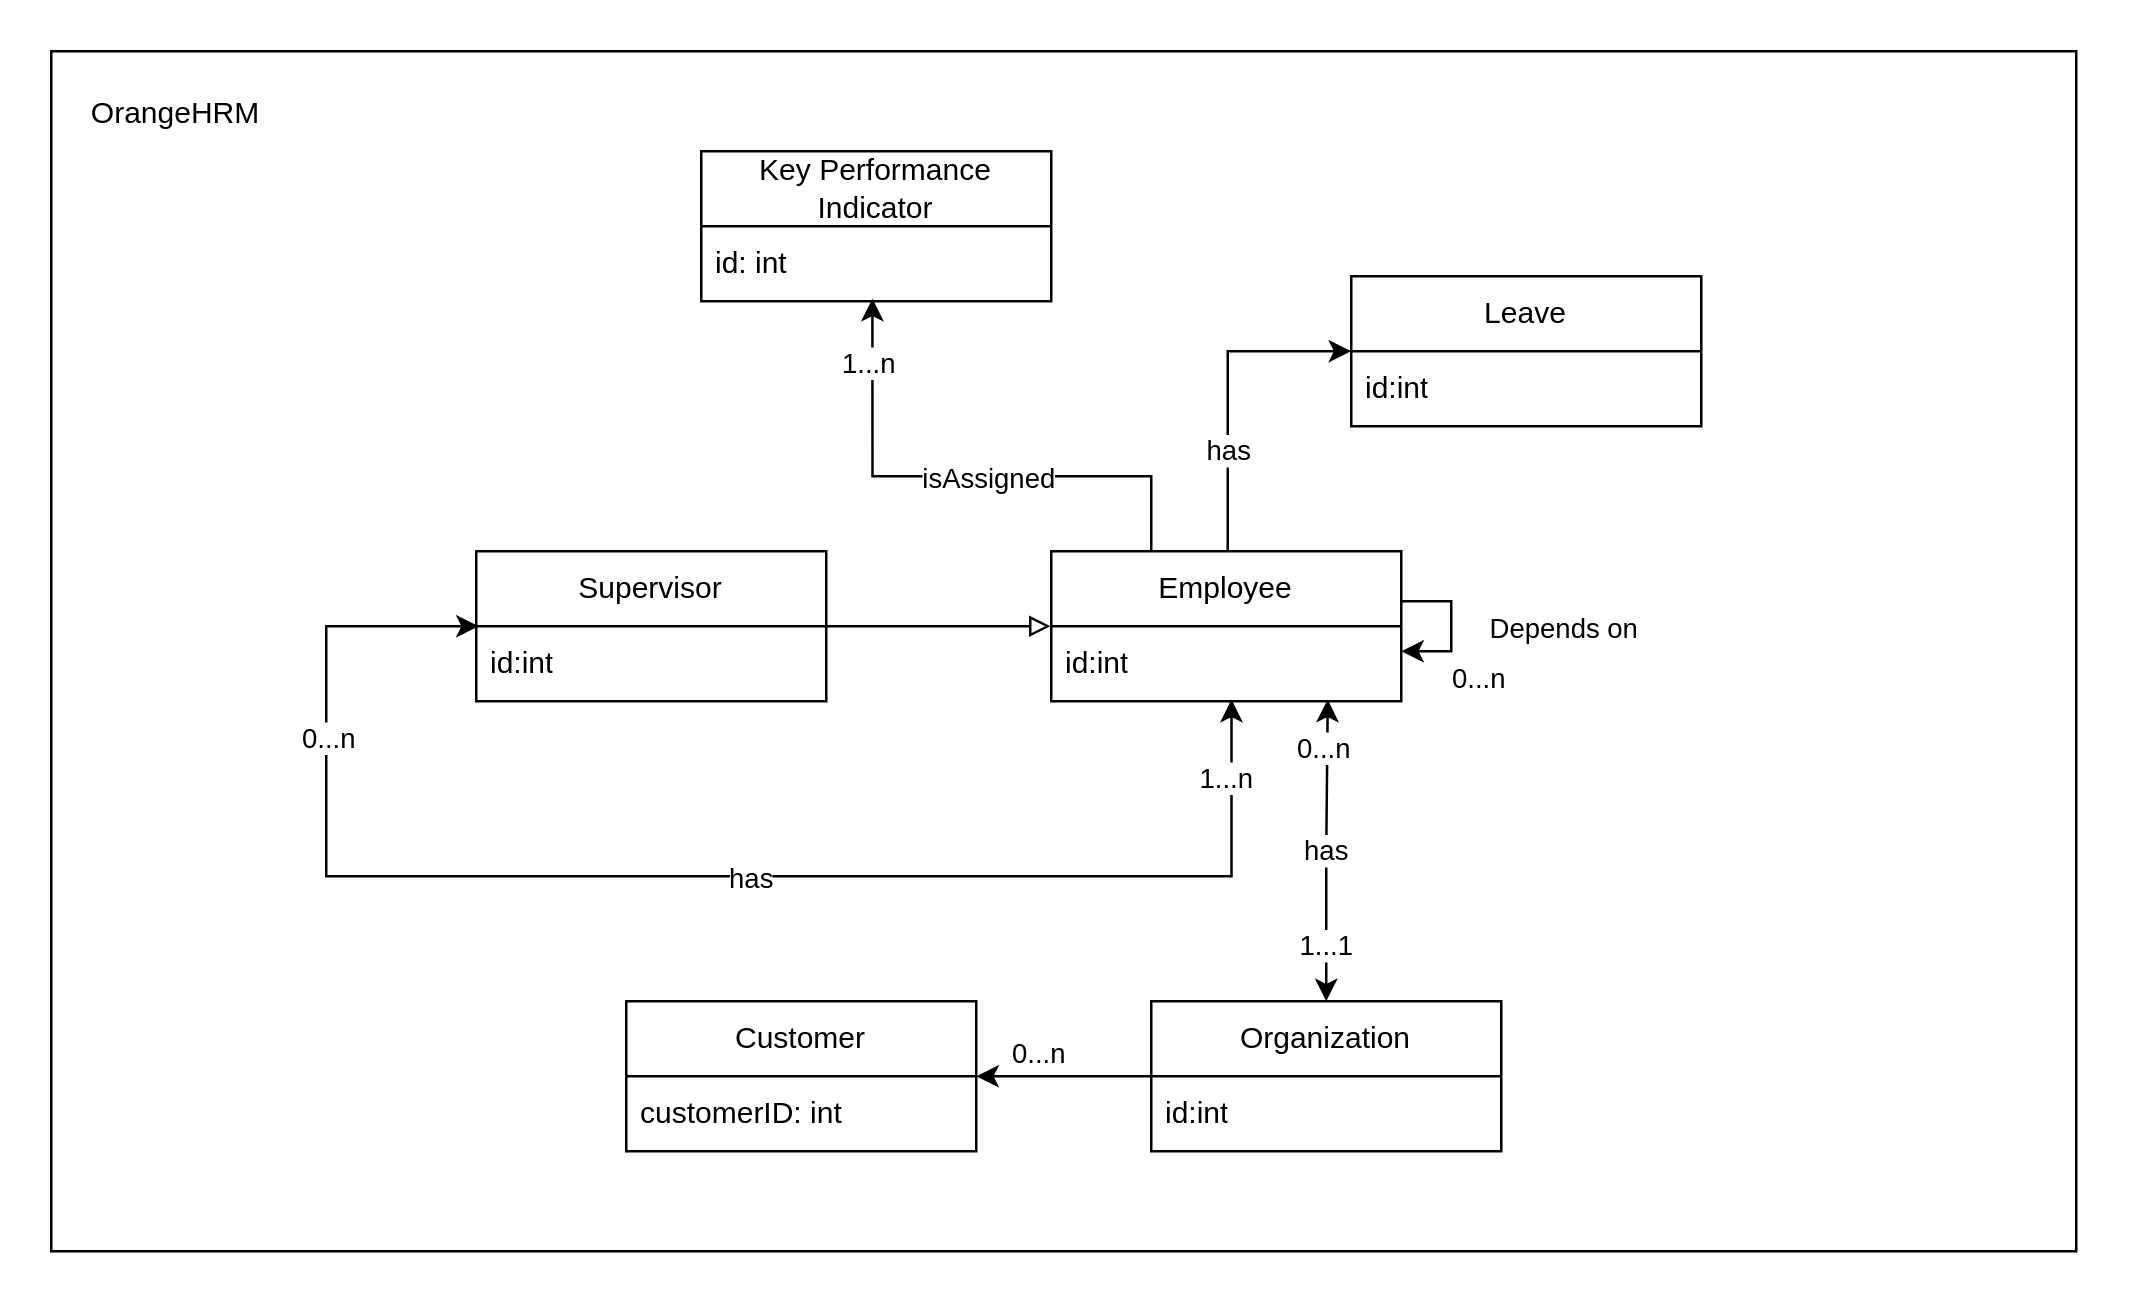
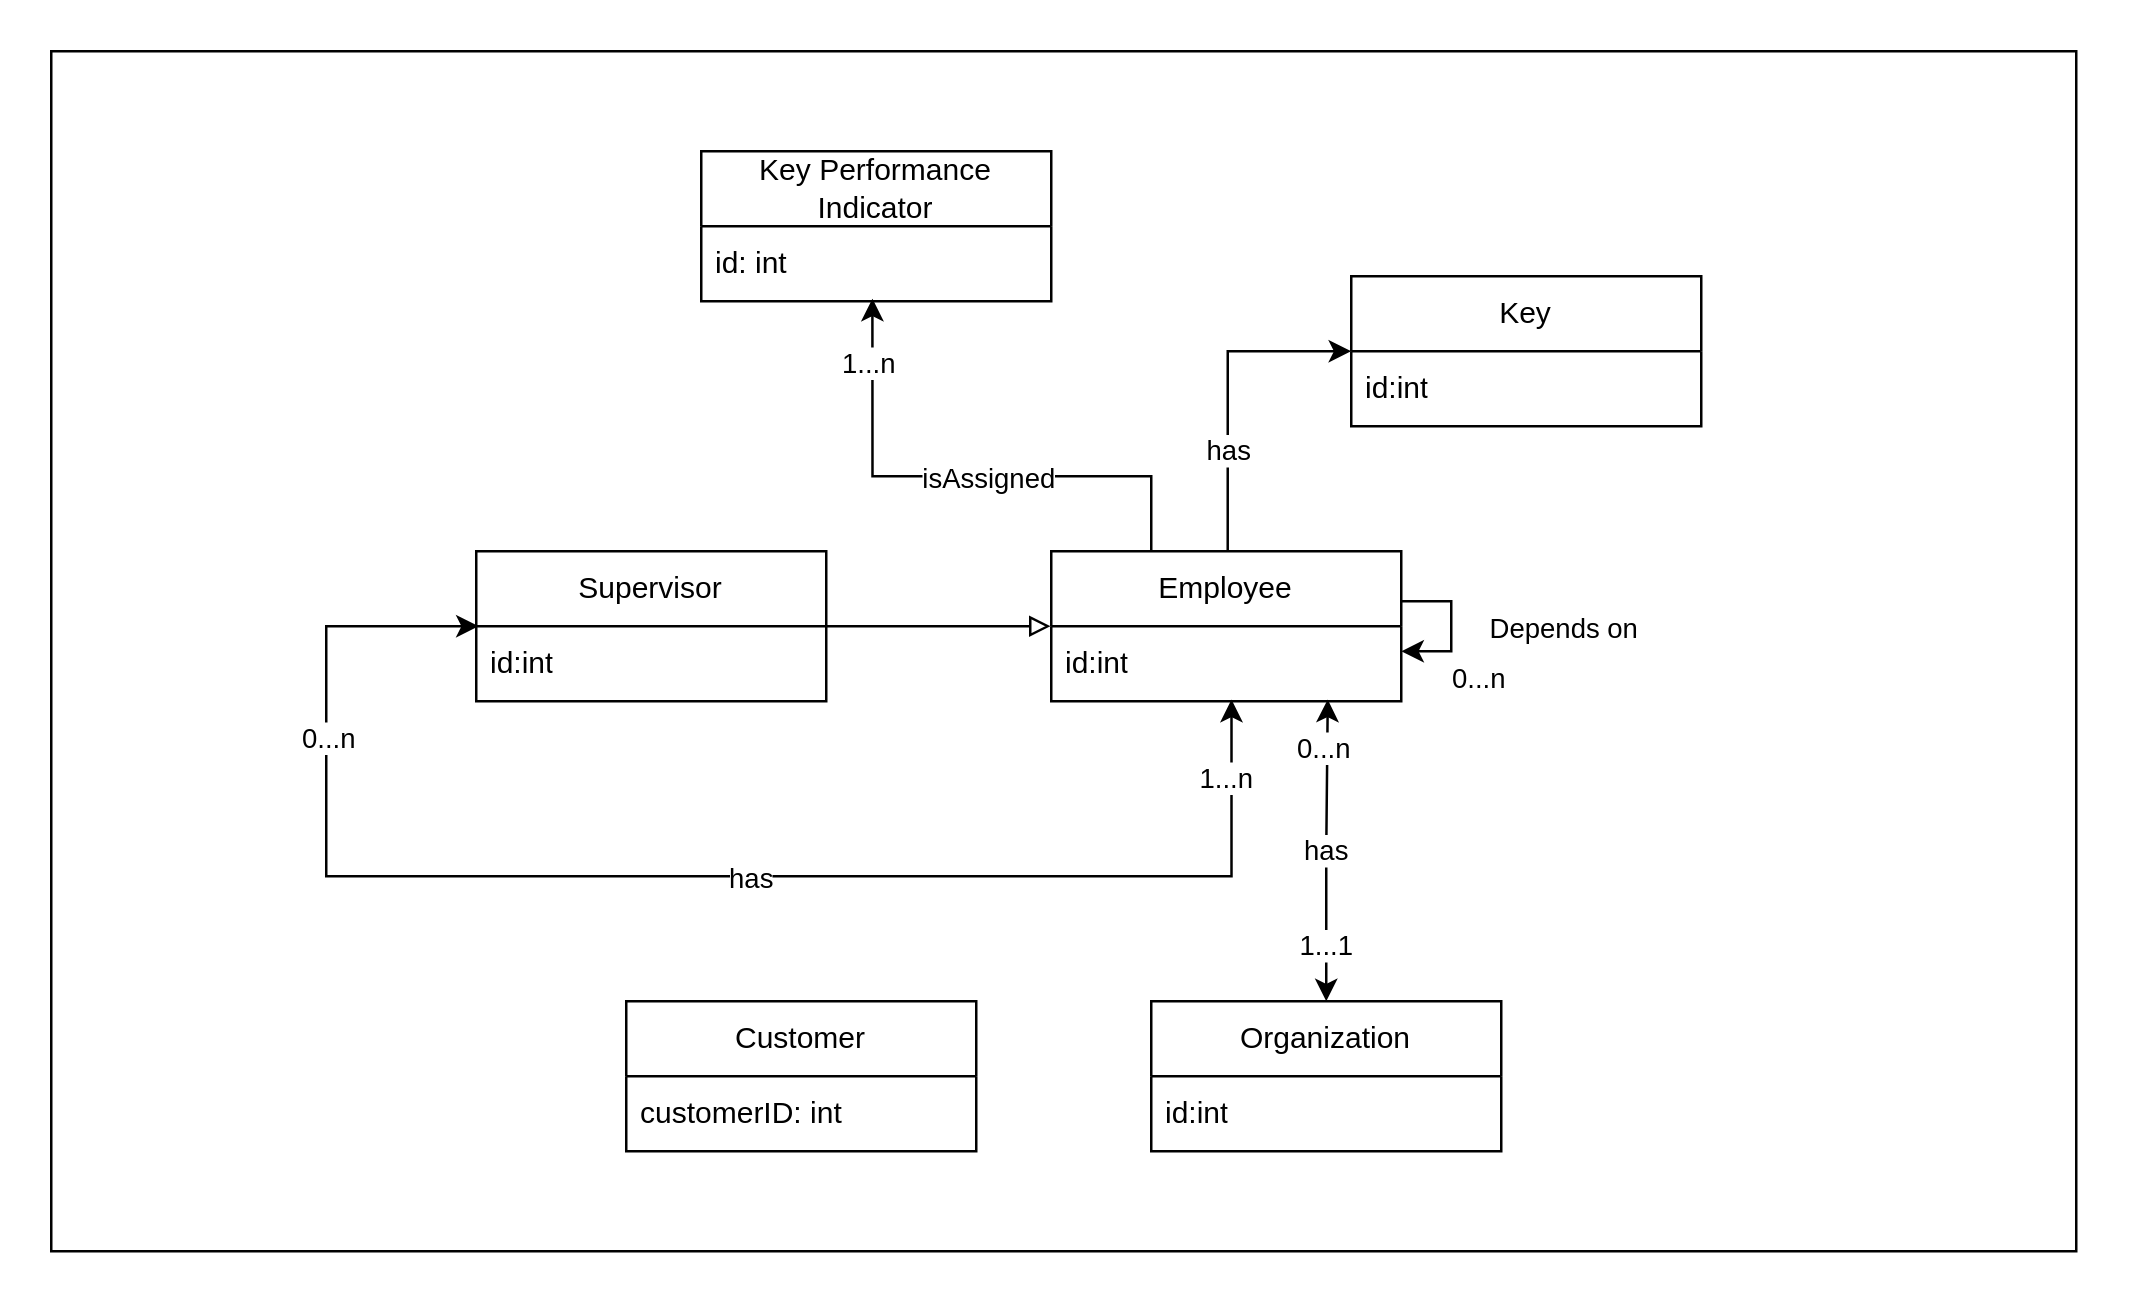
(176, 114) -> none
(1526, 314) -> (1526, 314)
(1070, 1076) -> none
